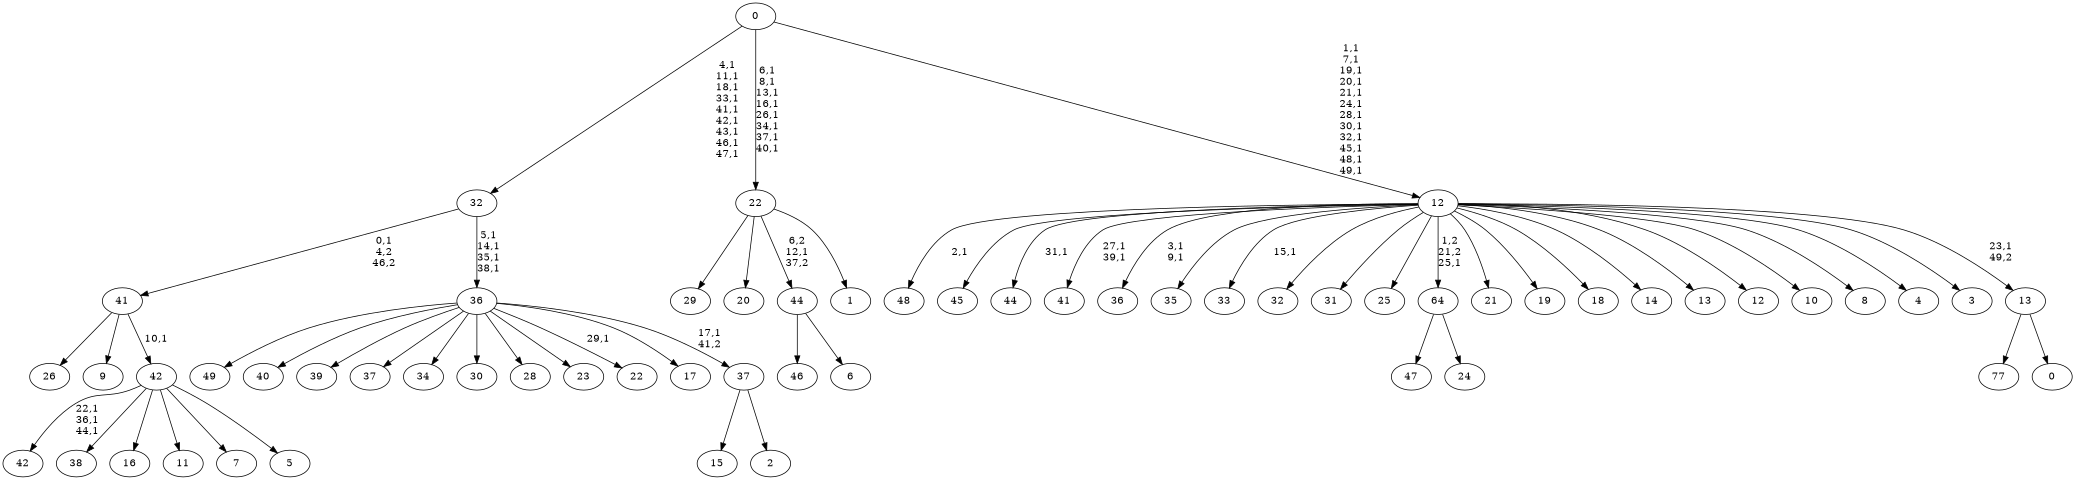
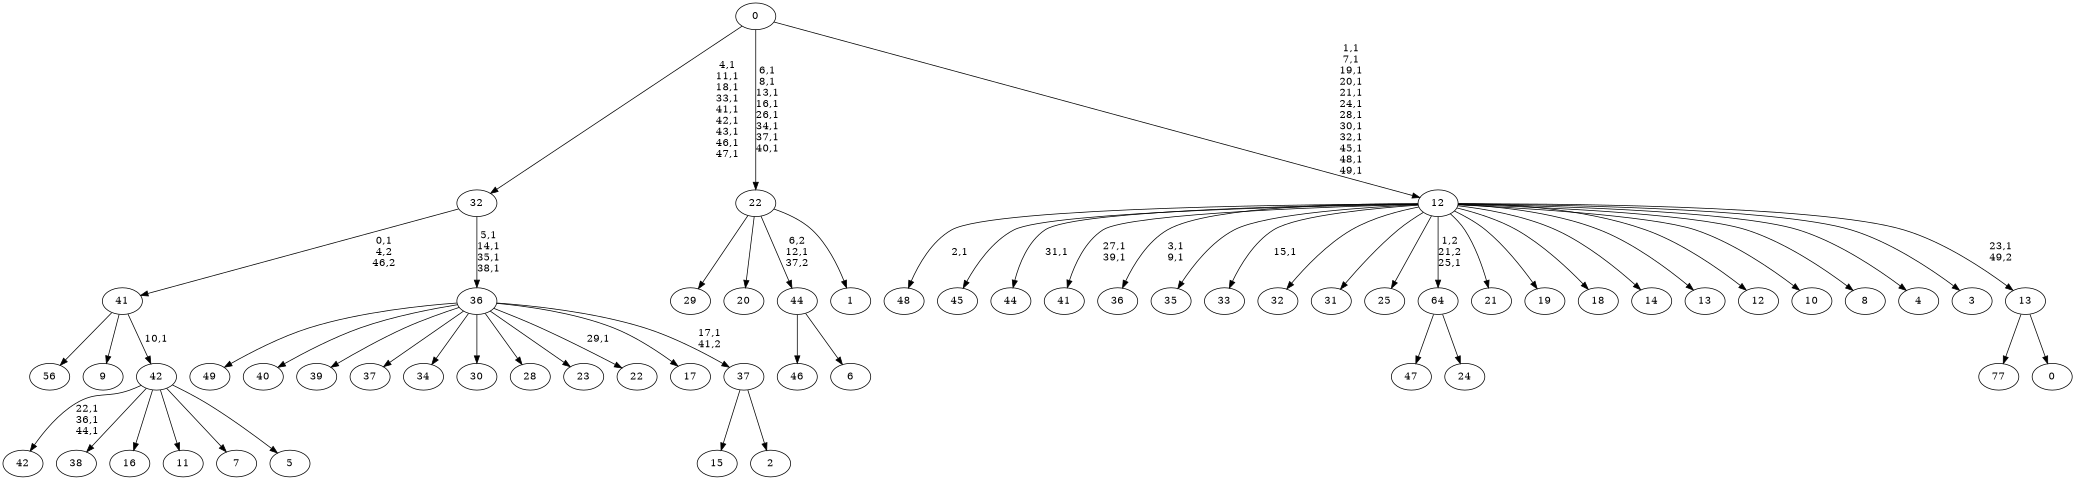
(50, 377) -> (50, 377)
